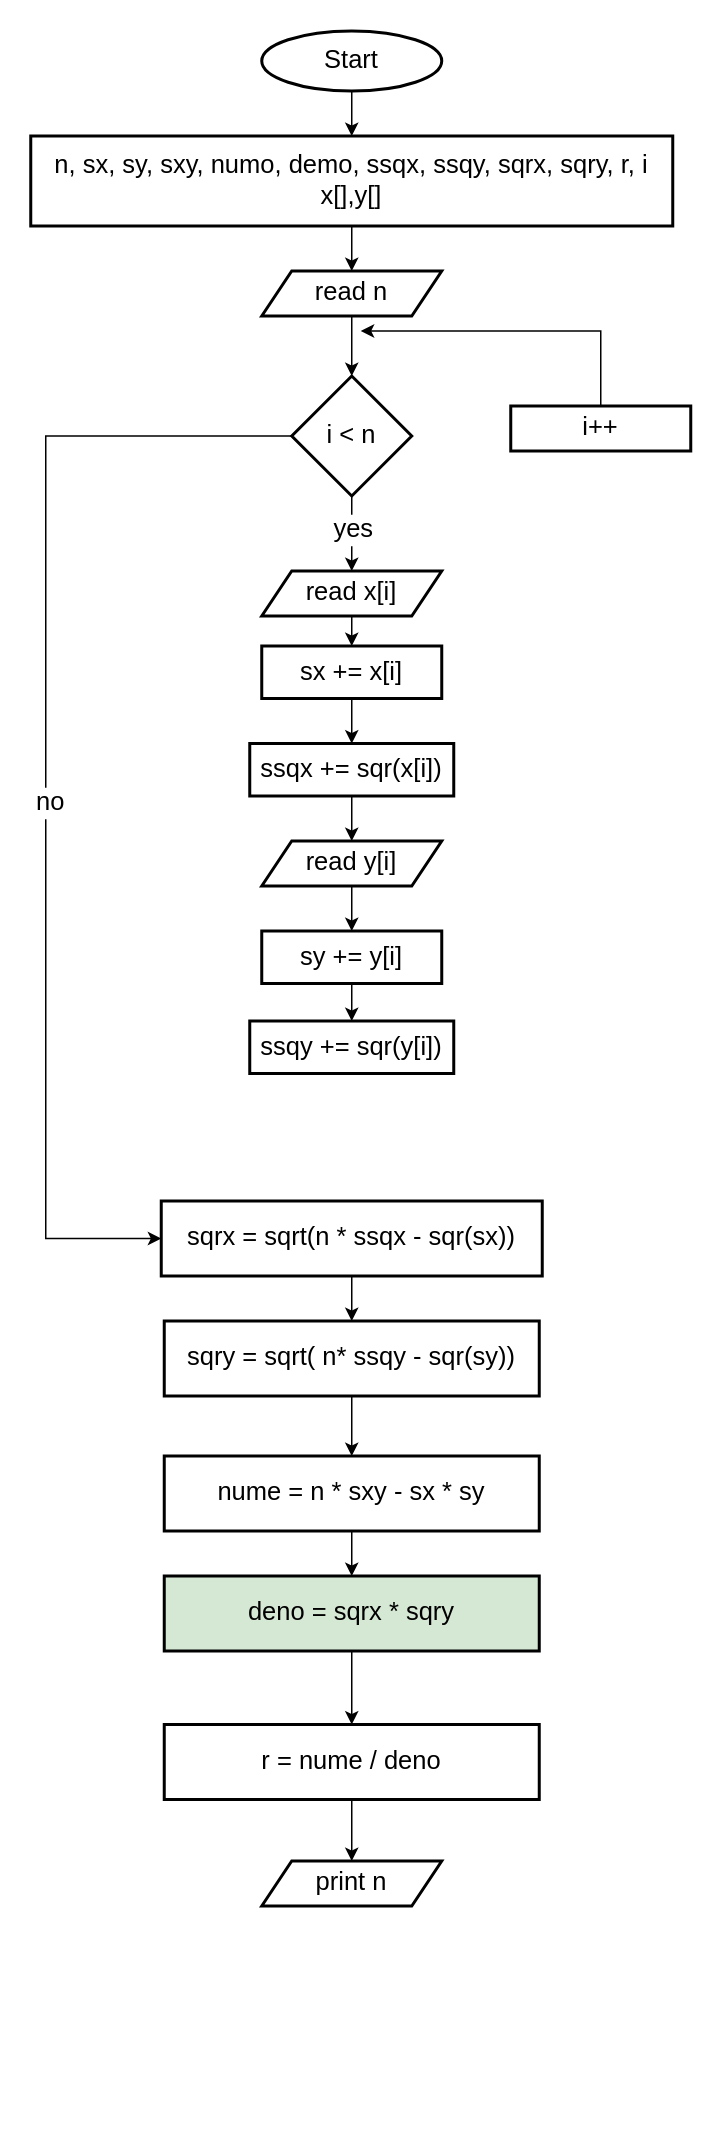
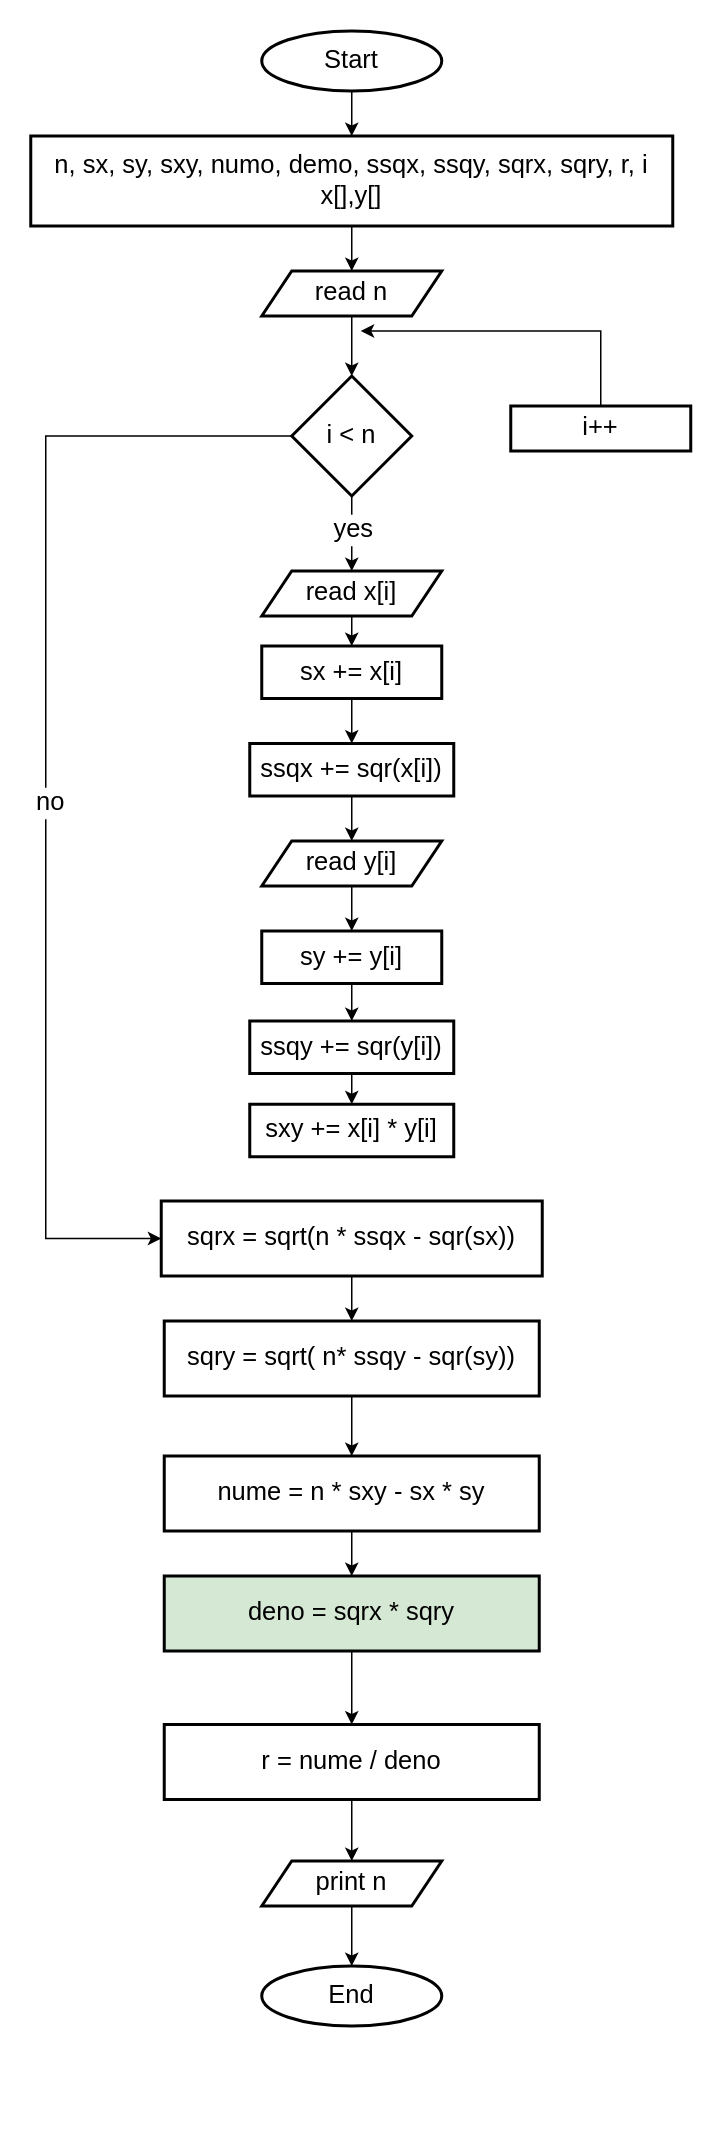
none -> (352, 1083)
none -> (352, 1130)
none -> (352, 1931)
none -> (352, 1996)
